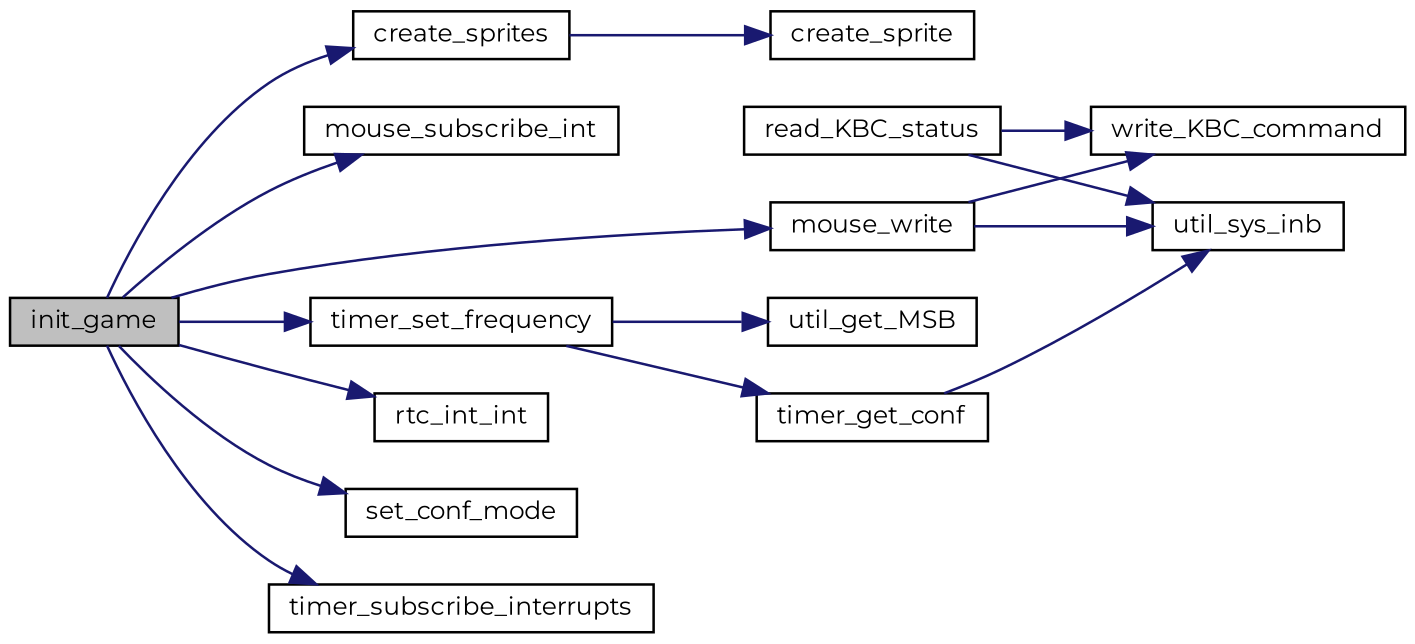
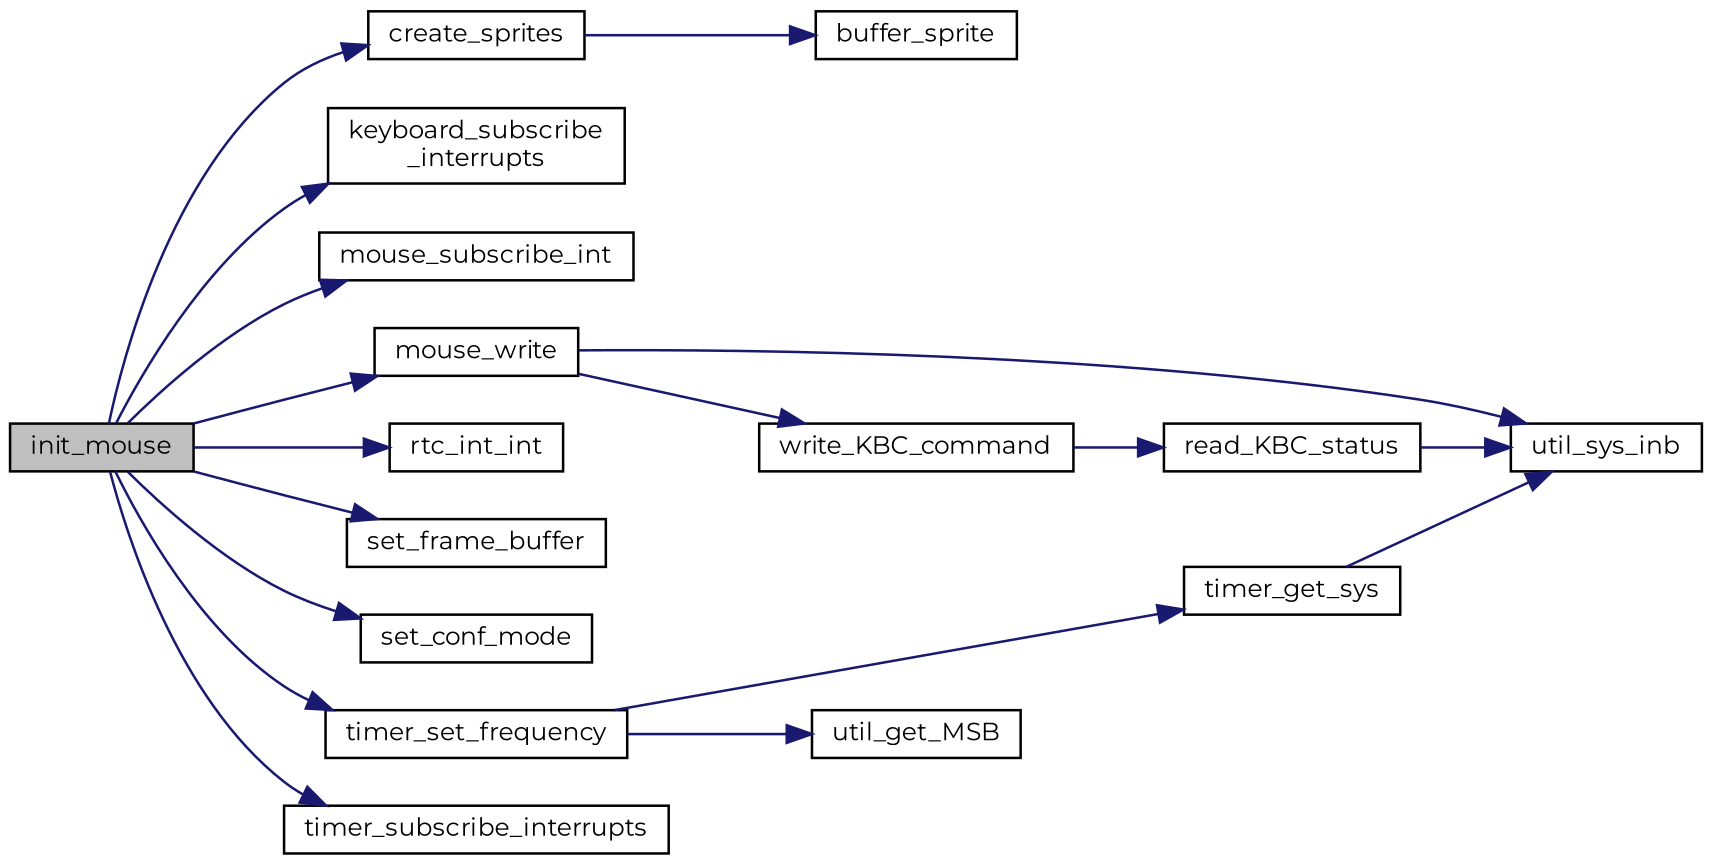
(872, 35) -> (916, 35)
(1033, 131) -> (1106, 447)
none -> (476, 146)
(94, 322) -> (102, 447)
(872, 417) -> (1292, 591)
none -> (476, 543)
